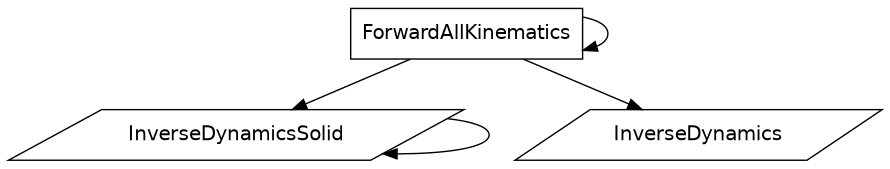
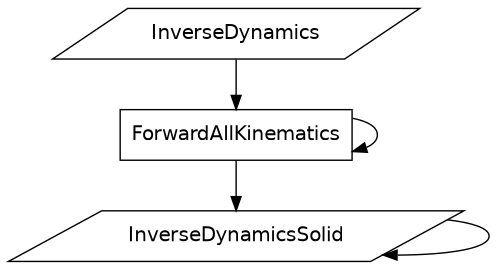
(576, 82) -> (236, 77)
